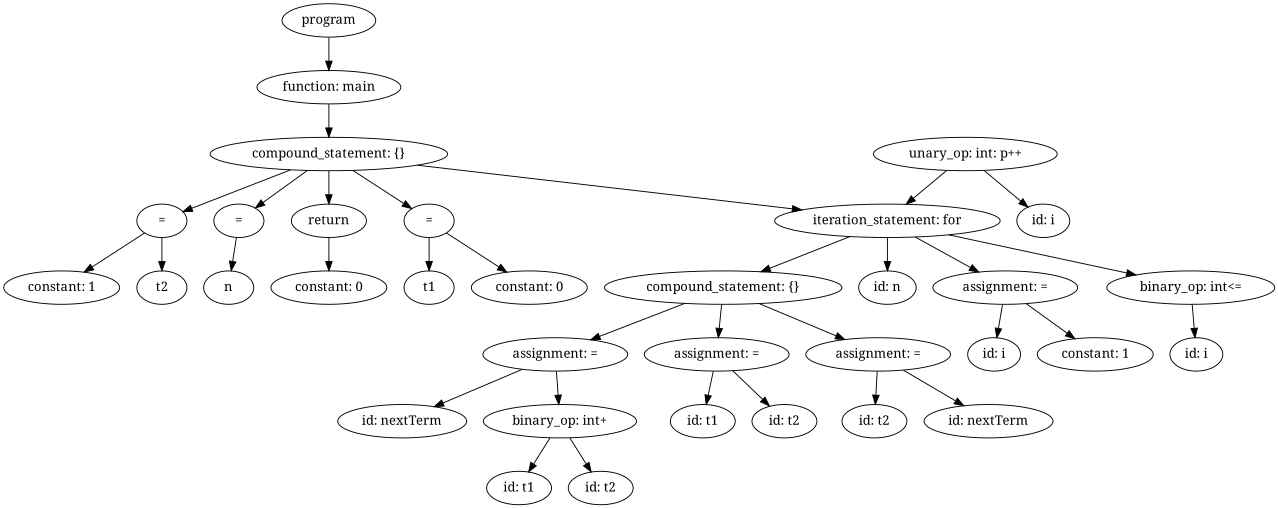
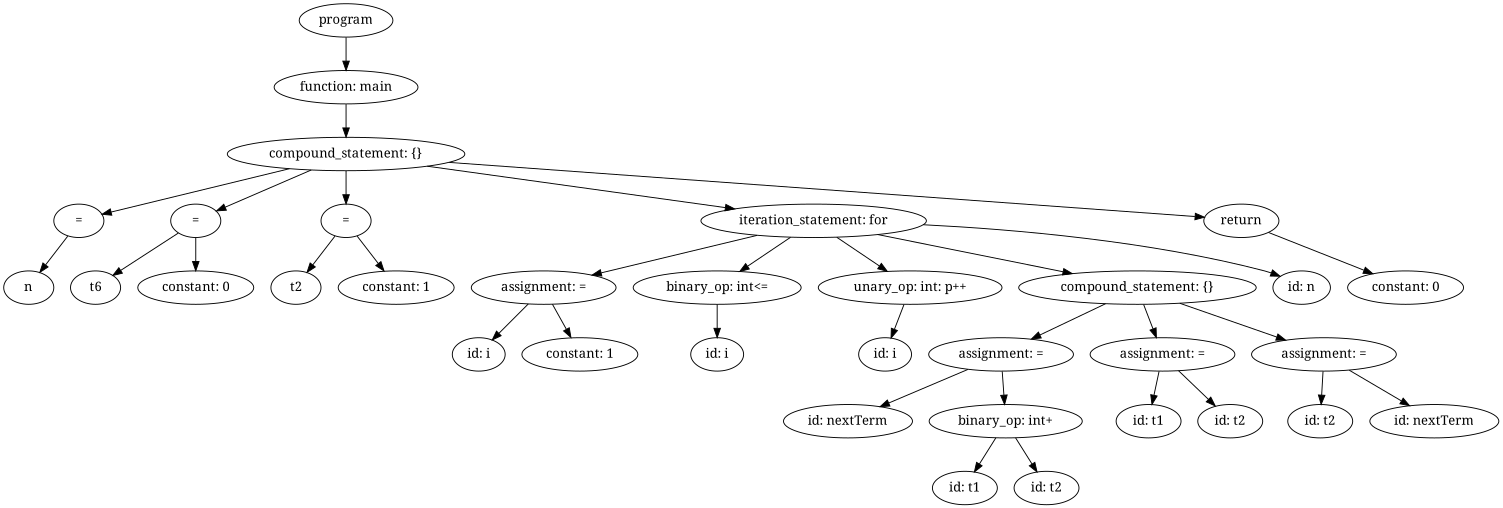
(930, 184) -> (858, 252)
(429, 288) -> (96, 288)
